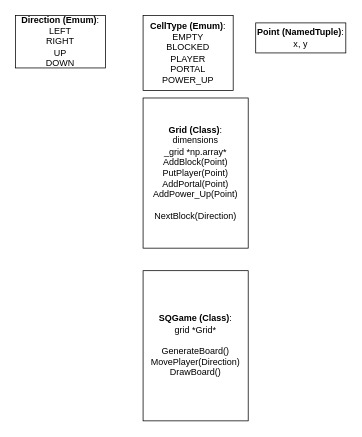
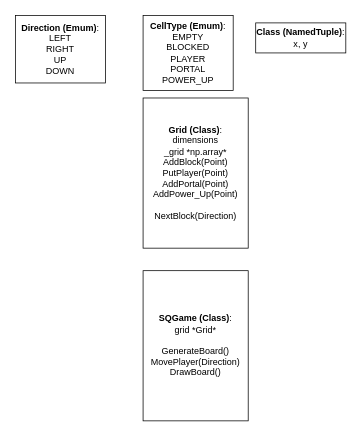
(300, 38) -> (300, 38)
(60, 42) -> (60, 49)
